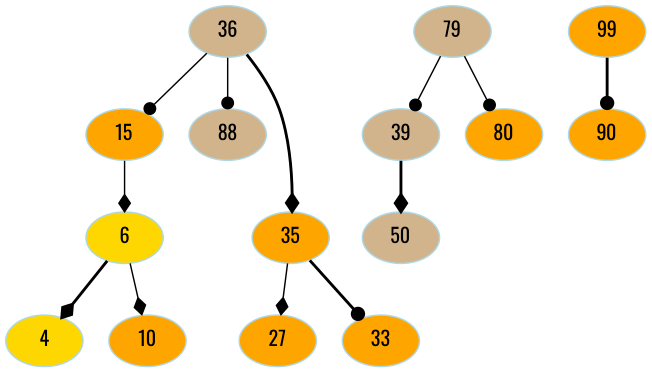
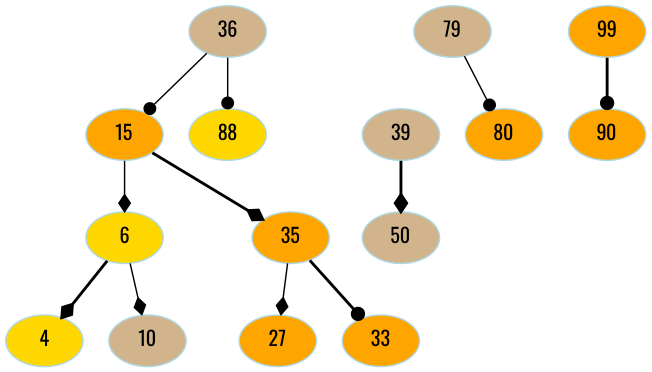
(429, 78) -> none
(283, 120) -> (200, 182)
(228, 135) -> (228, 135)
(147, 341) -> (147, 341)
